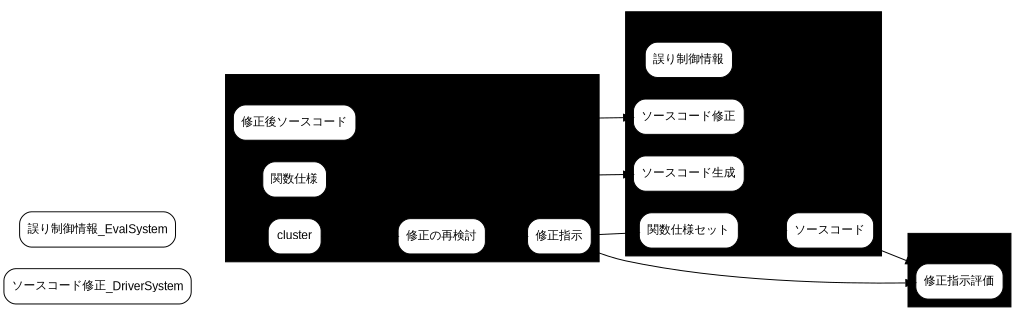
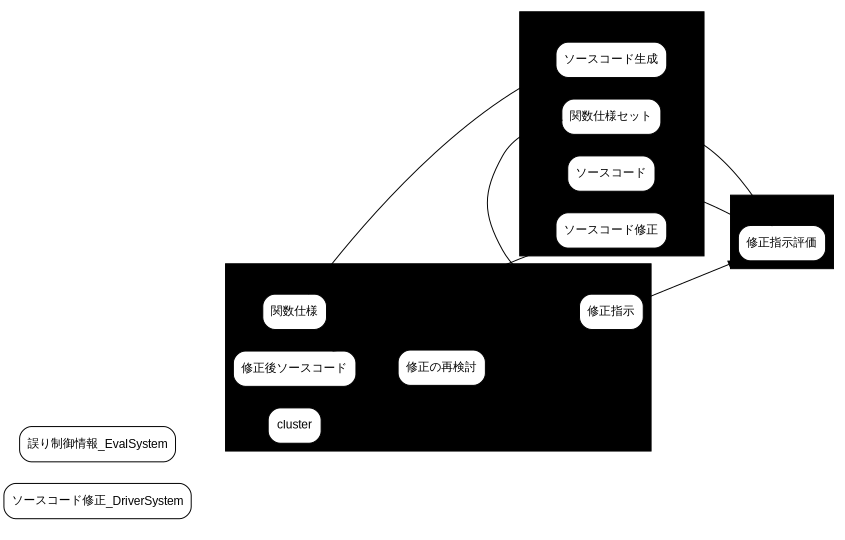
(689, 60) -> none
(490, 120) -> (447, 292)
(757, 230) -> (723, 160)
